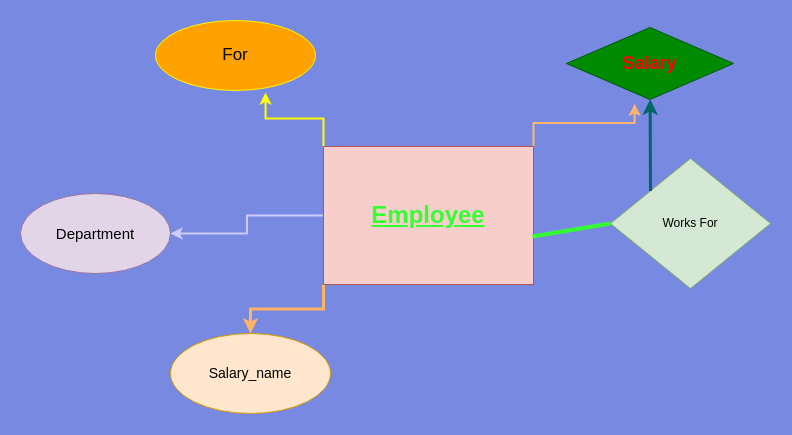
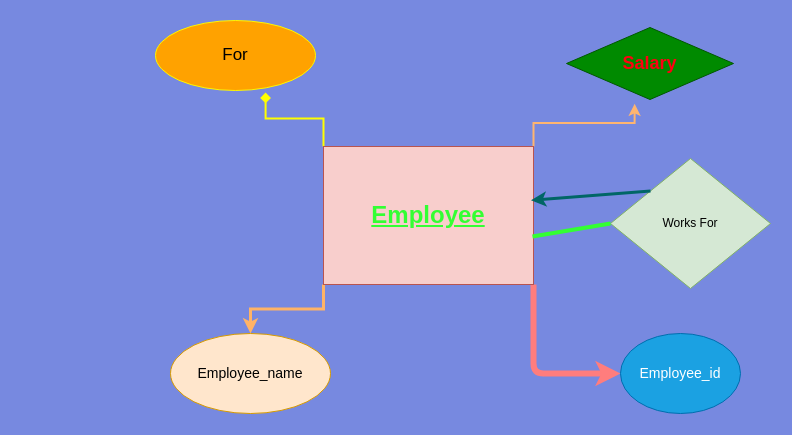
(266, 103) -> (266, 103)
(650, 151) -> (596, 195)
(247, 221) -> none
(96, 234) -> none
none -> (534, 360)
(251, 374) -> (251, 374)
none -> (681, 374)
